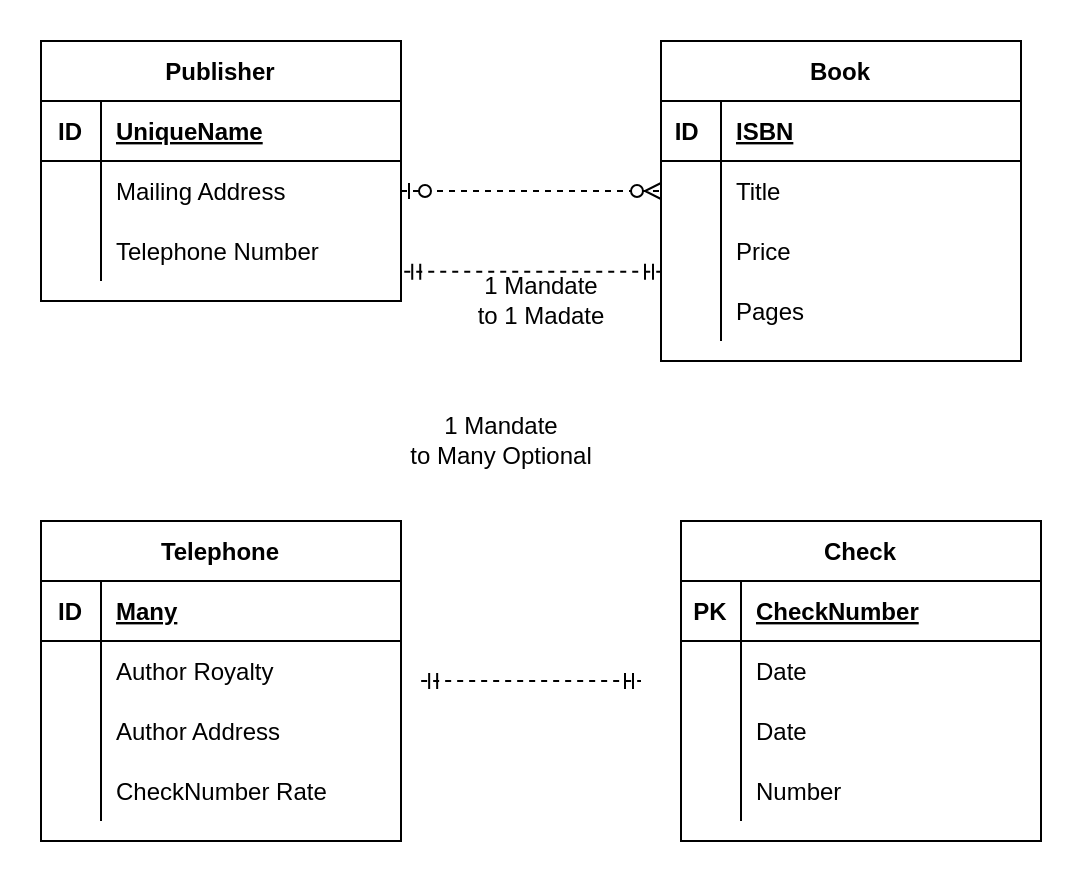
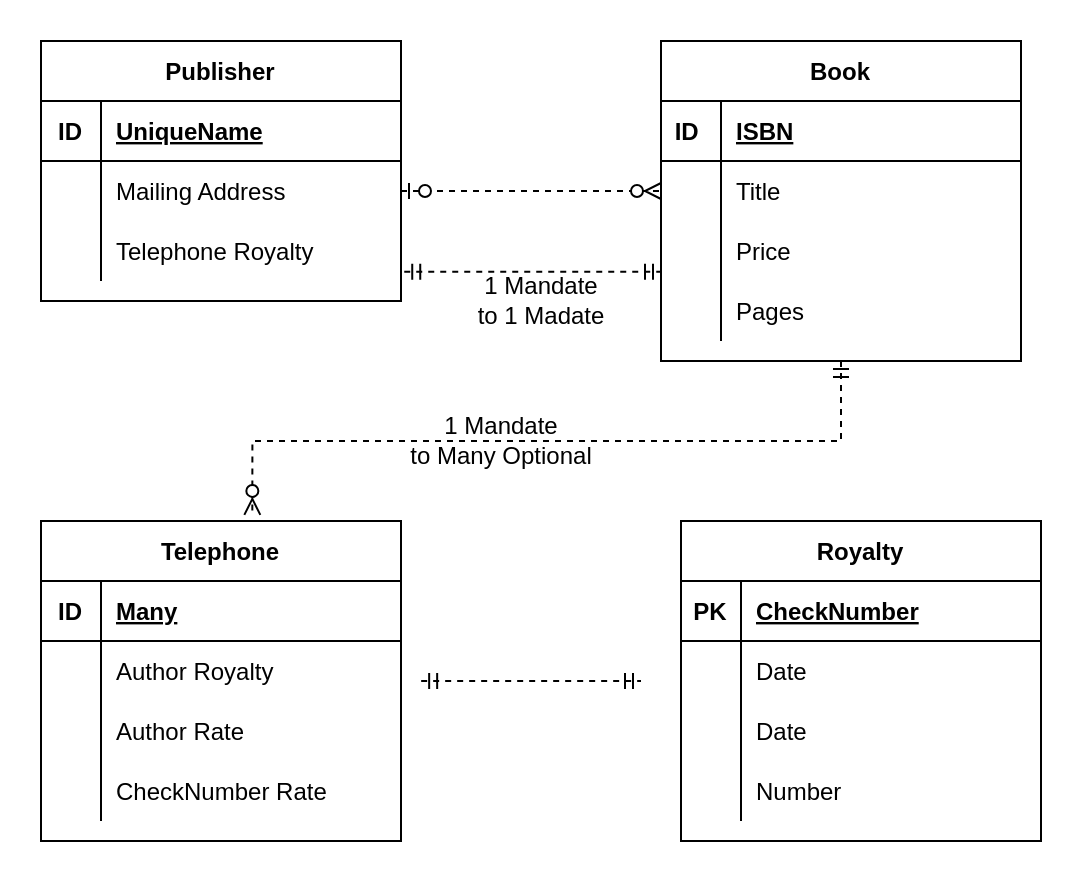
(217, 252) -> (221, 252)
none -> (550, 441)
(860, 552) -> (860, 552)
(207, 732) -> (187, 732)
